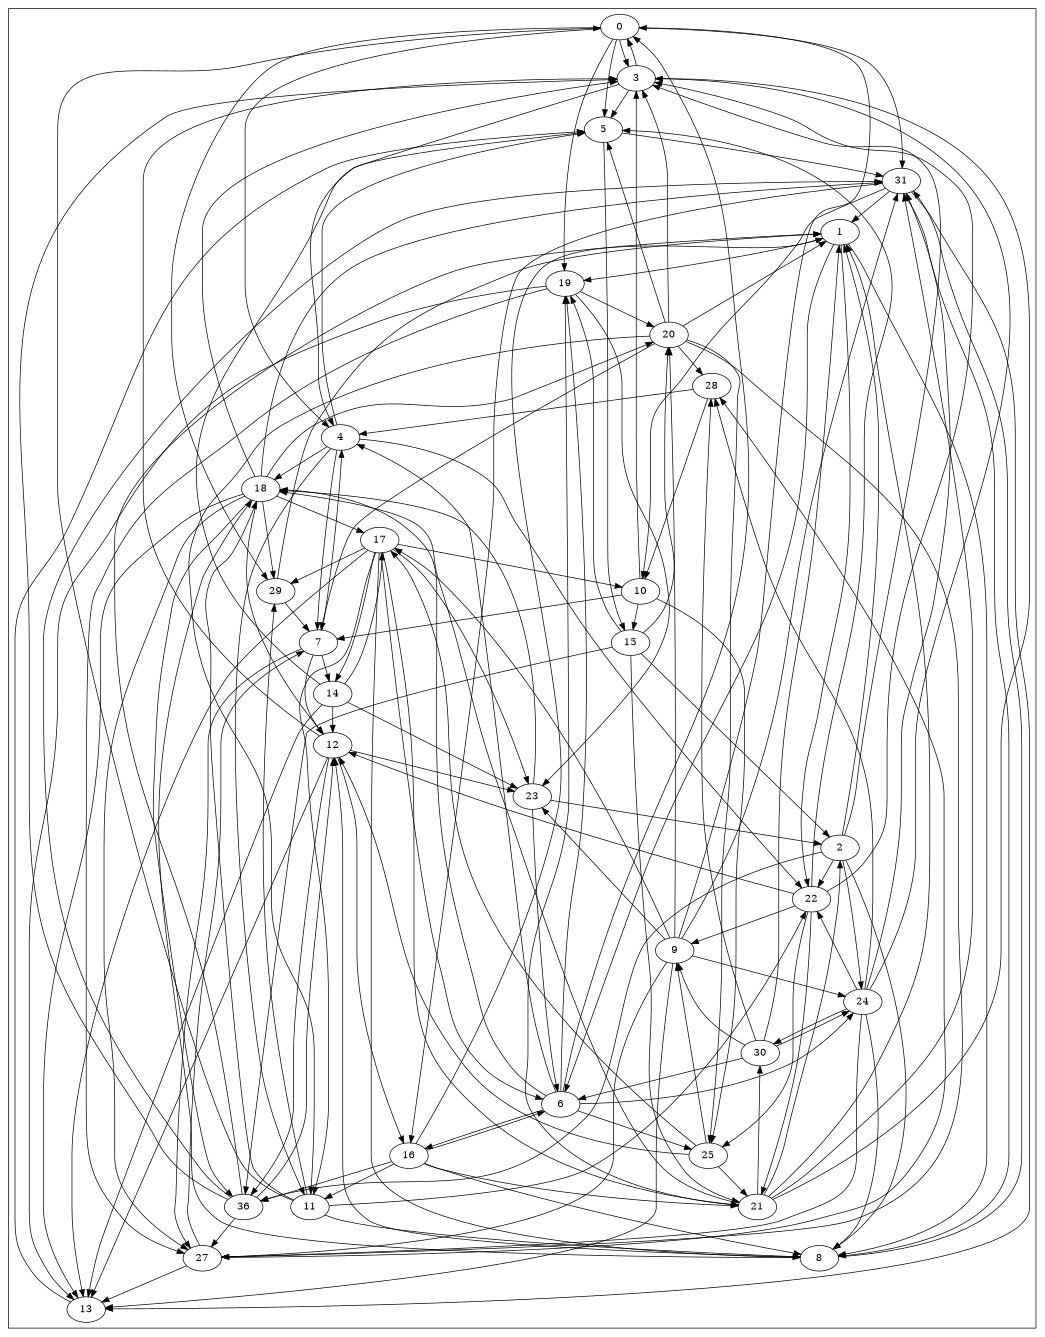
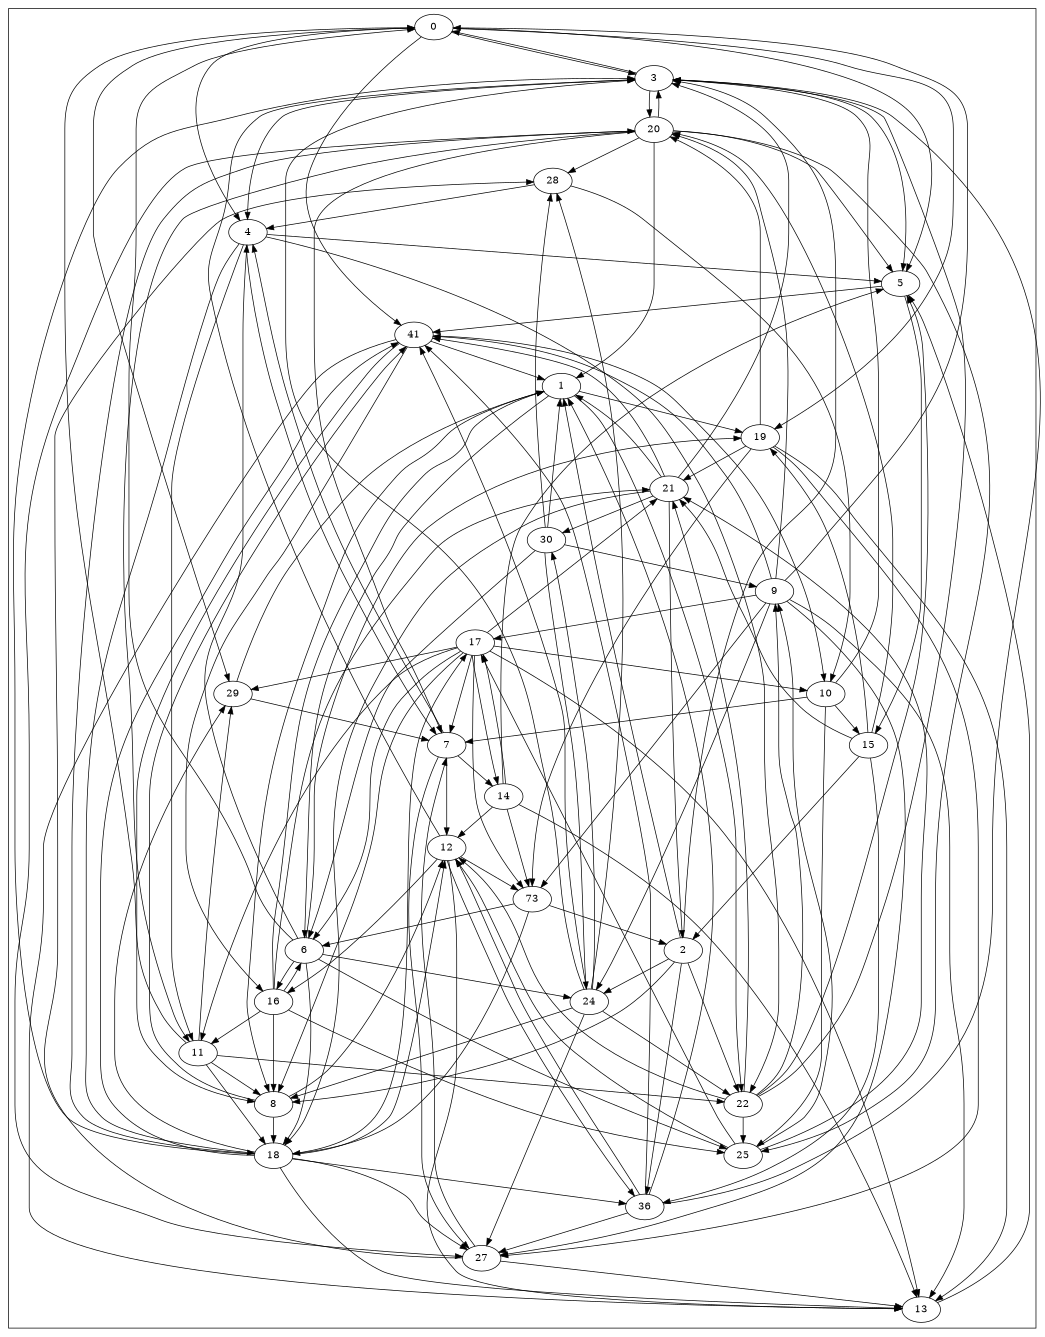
none -> (649, 100)
(901, 181) -> (414, 335)
none -> (462, 690)
(532, 797) -> (532, 899)
(561, 854) -> (721, 460)
(330, 1180) -> (497, 1101)
